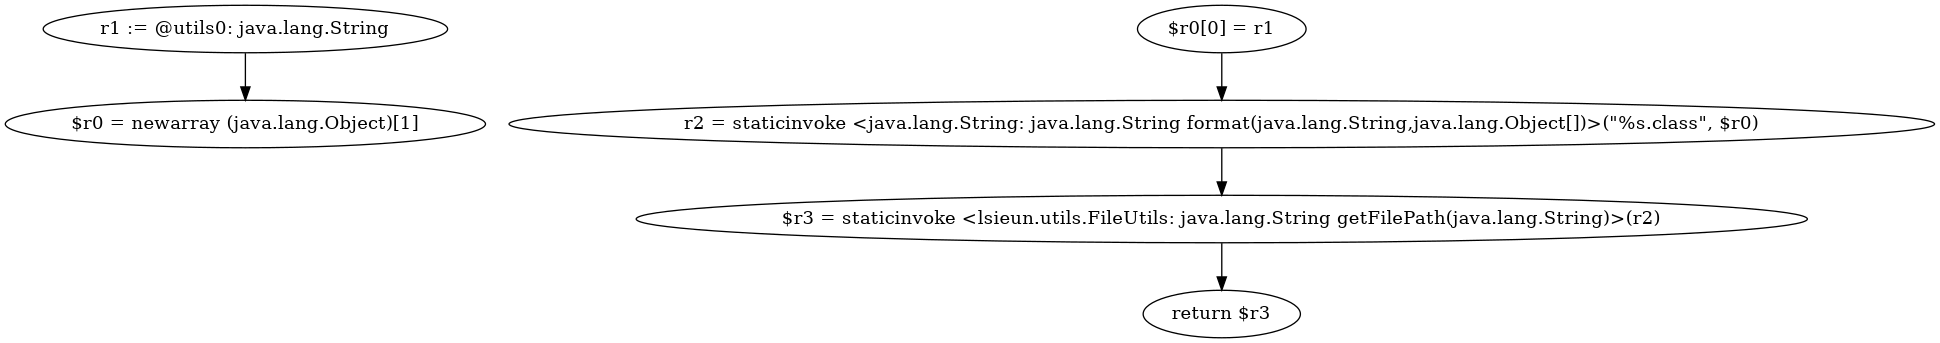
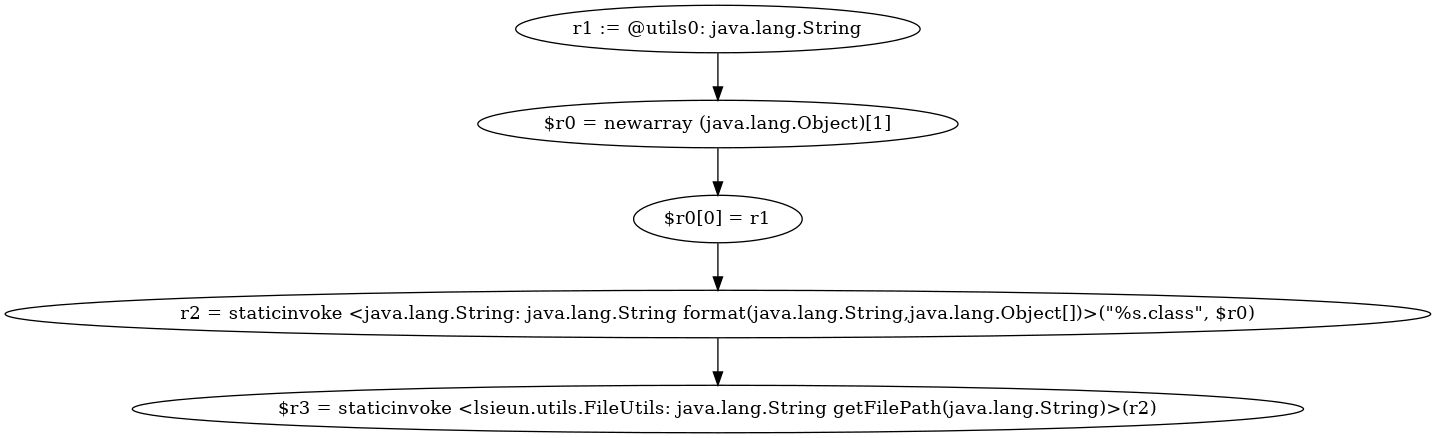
none -> (718, 165)
(1222, 314) -> none
